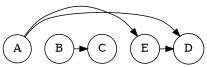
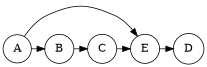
(90, 13) -> (34, 49)
none -> (120, 49)
